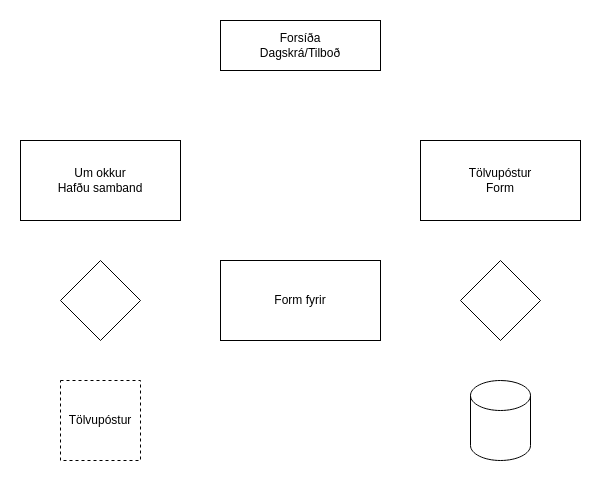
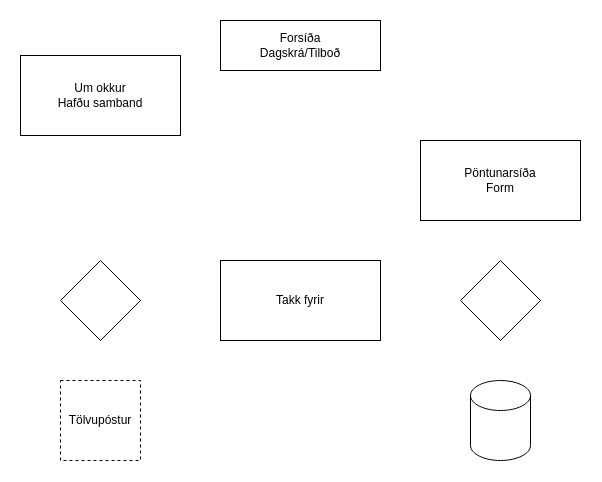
(101, 181) -> (101, 96)
(501, 181) -> (501, 181)
(301, 301) -> (301, 301)
